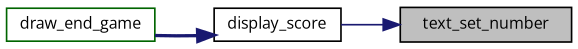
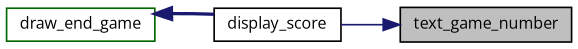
(486, 25) -> (486, 25)
(176, 36) -> (193, 14)
